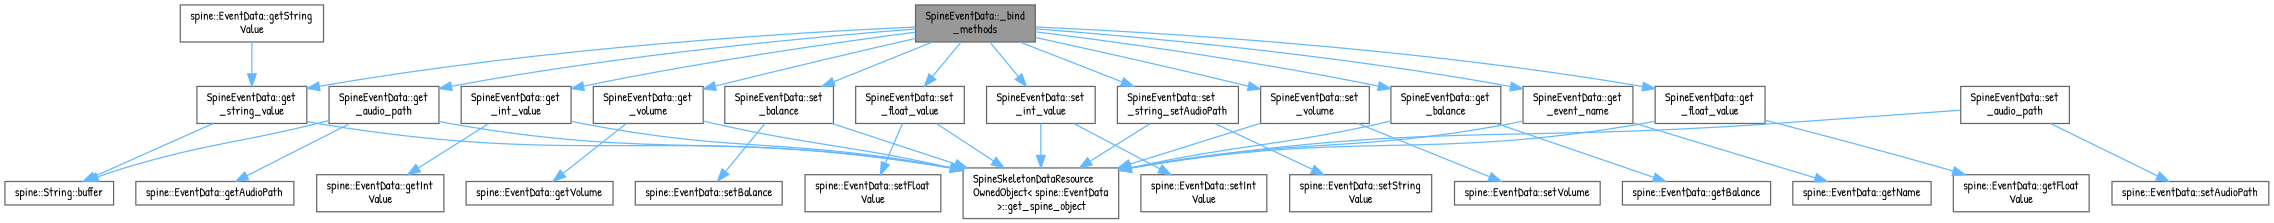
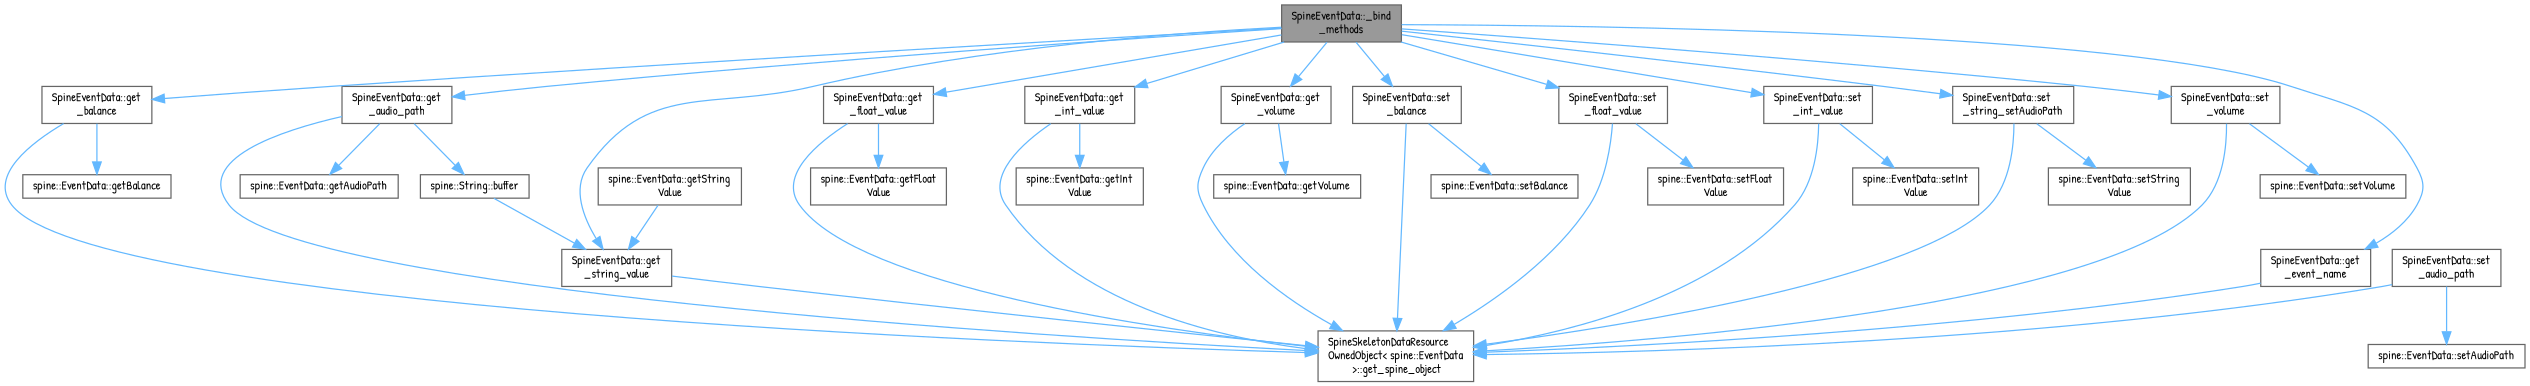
(154, 150) -> (534, 221)
(1862, 193) -> none
